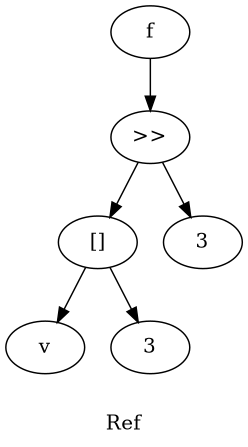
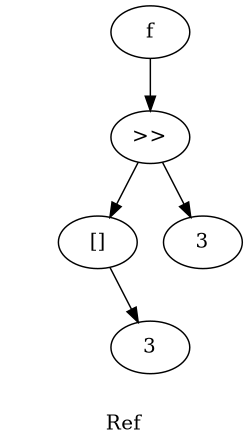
(45, 347) -> none
